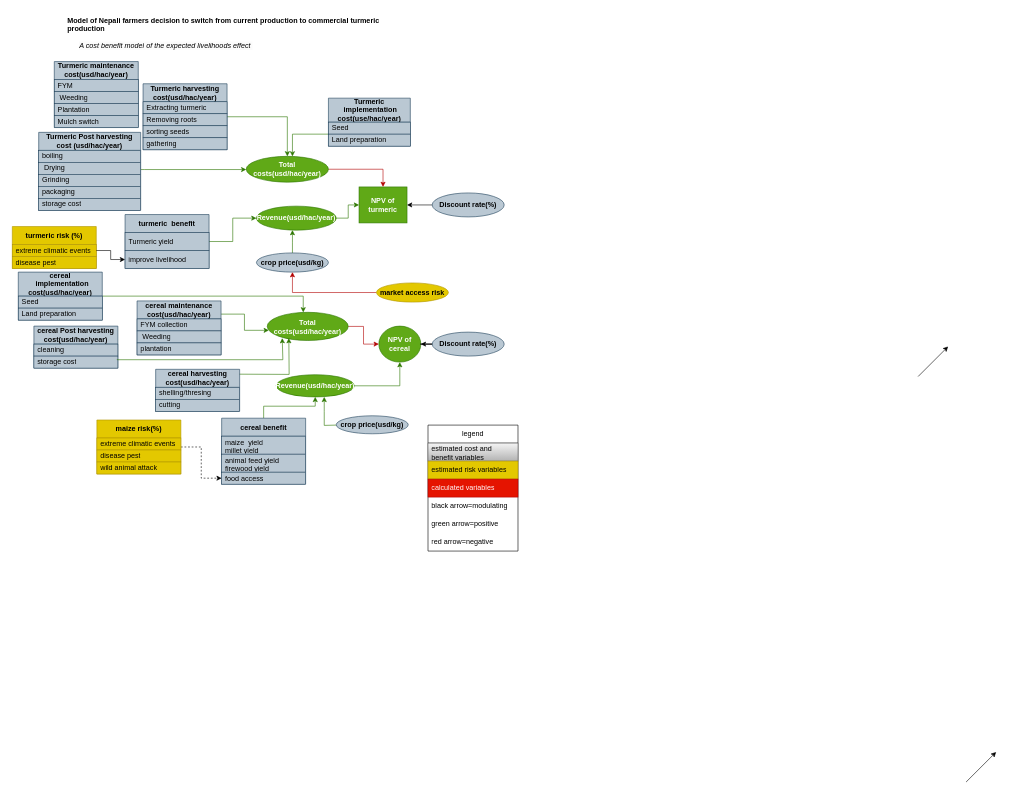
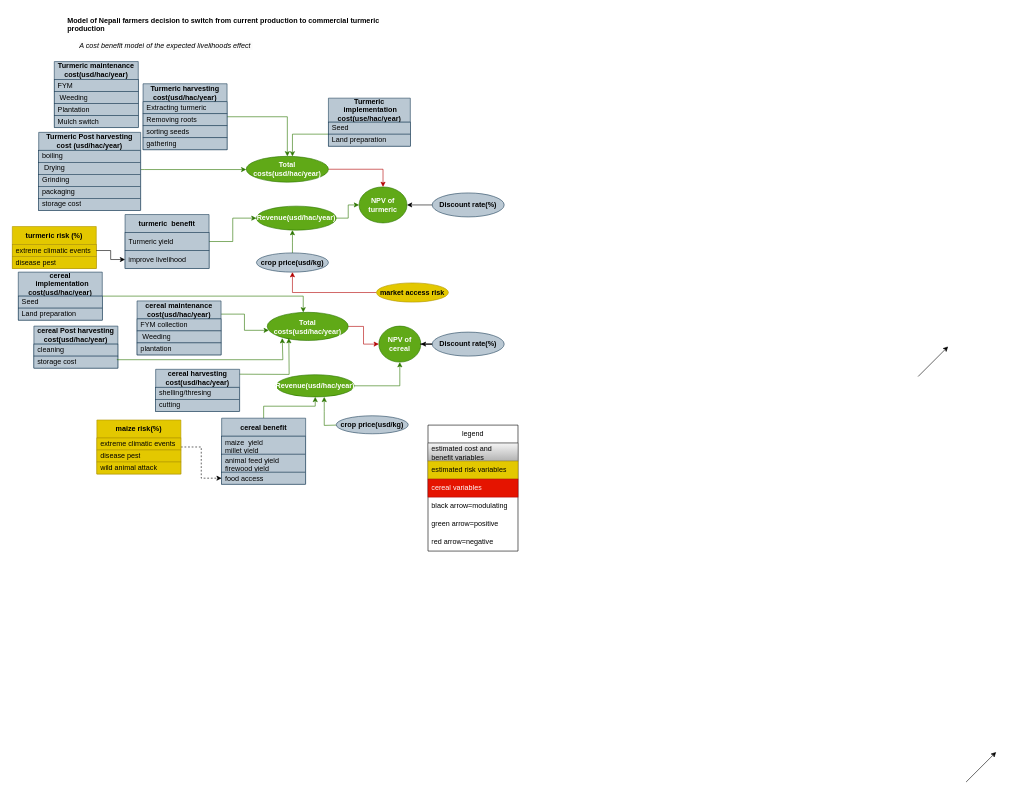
(383, 205) -> (383, 205)
(467, 488) -> (460, 488)
